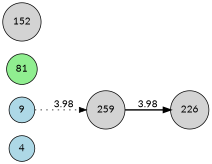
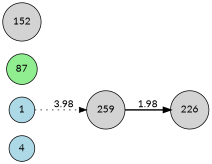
(22, 69) -> (22, 69)
(148, 105) -> (148, 105)
(22, 110) -> (22, 110)
